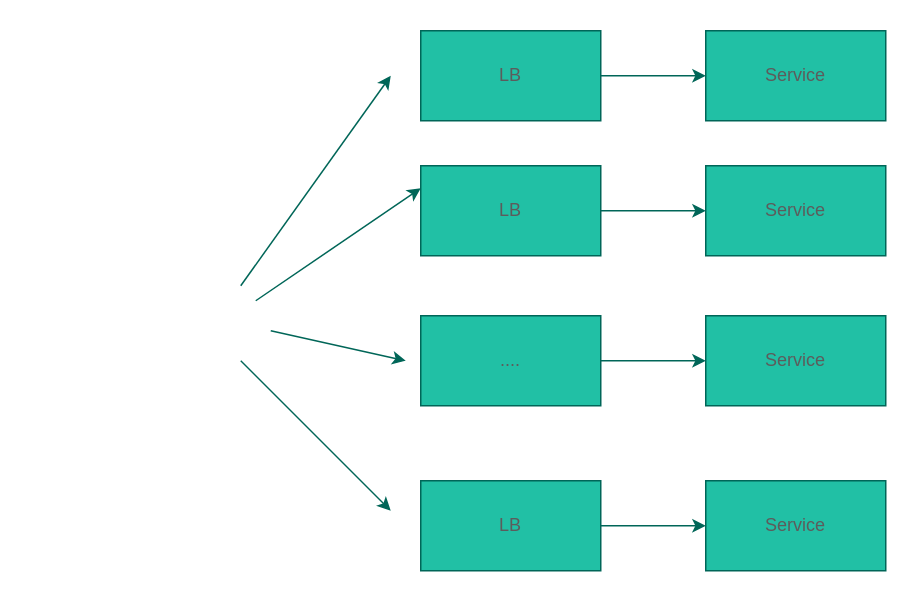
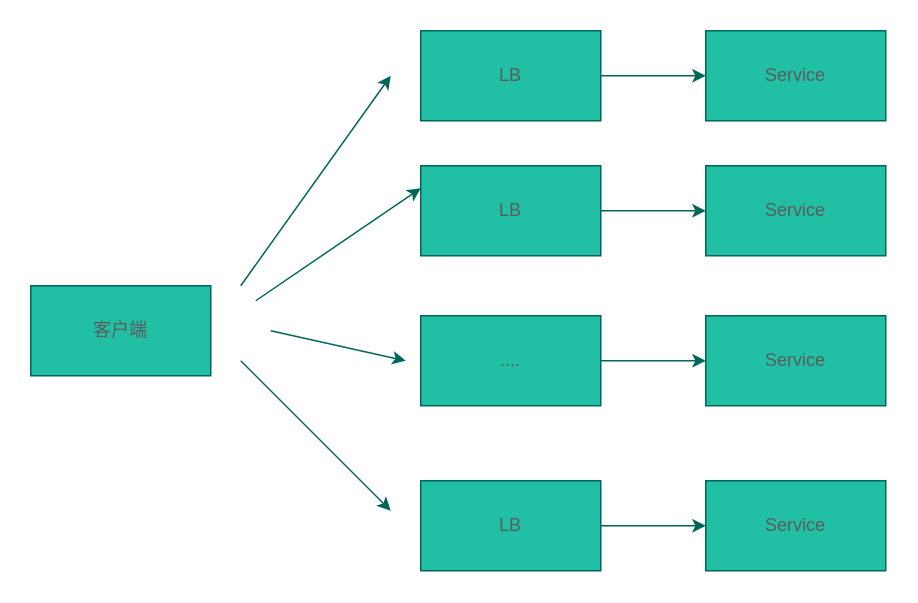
none -> (121, 331)
